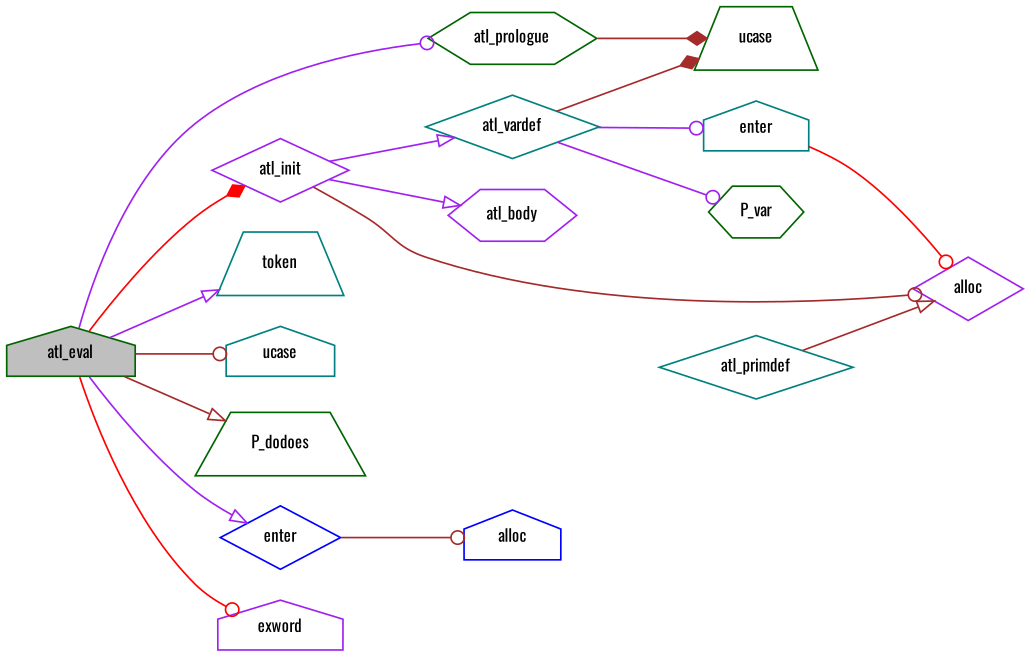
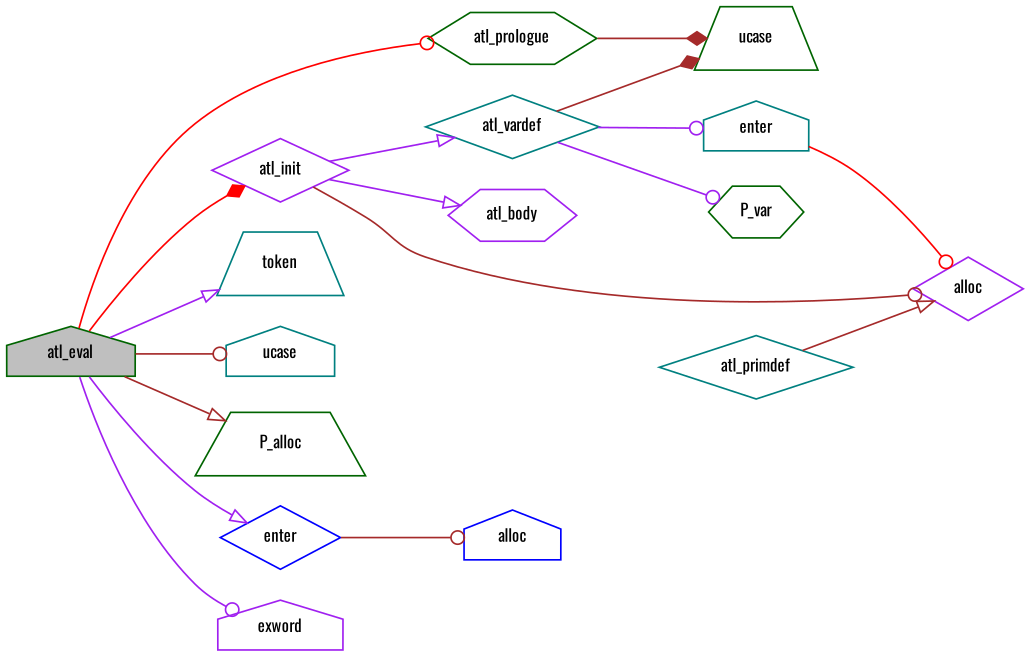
(196, 123) -> (196, 123)
(280, 444) -> (280, 444)
(135, 504) -> (135, 504)
